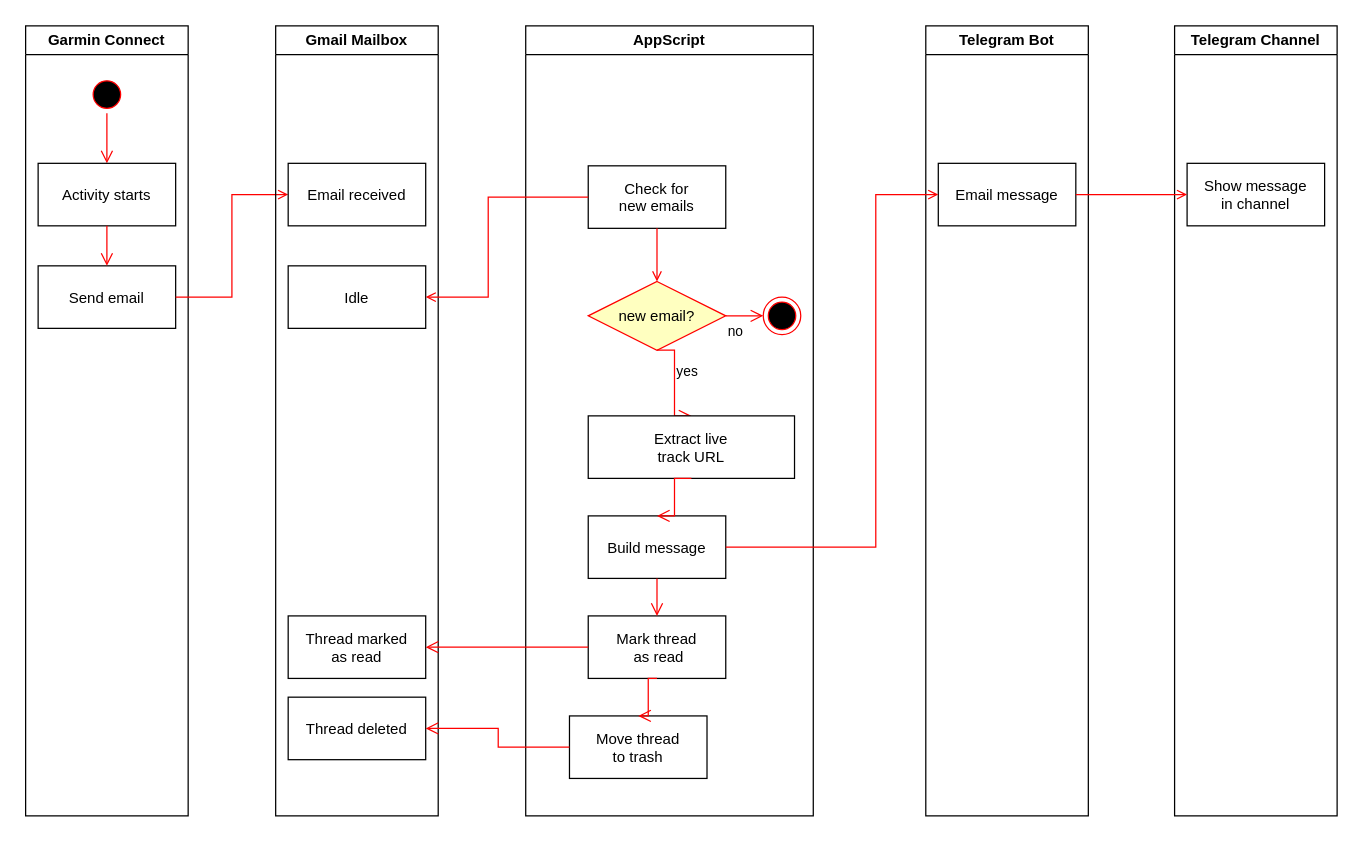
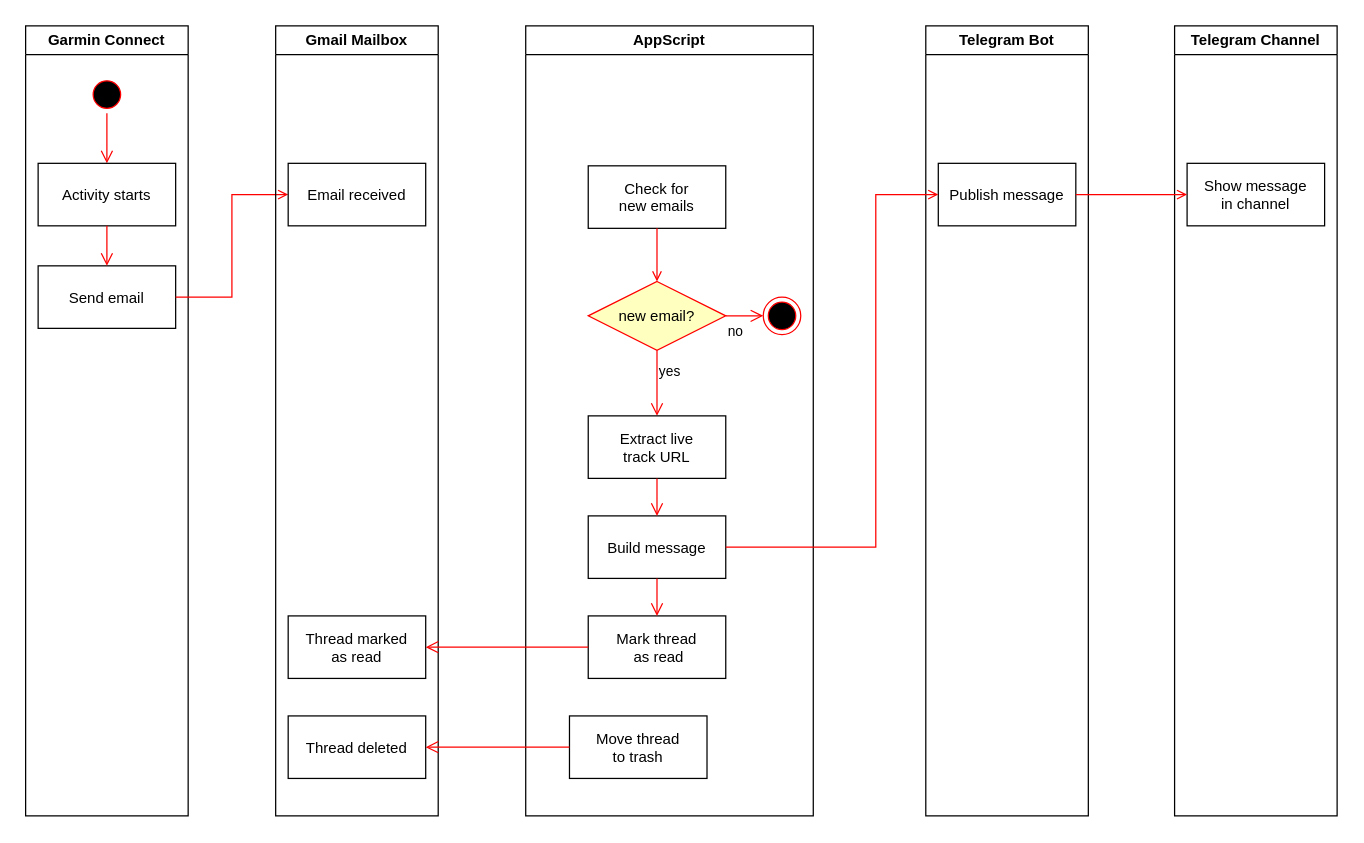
(1006, 195) -> (1006, 195)
(488, 226) -> none
(357, 297) -> none
(691, 447) -> (657, 447)
(648, 696) -> none
(357, 728) -> (357, 747)
